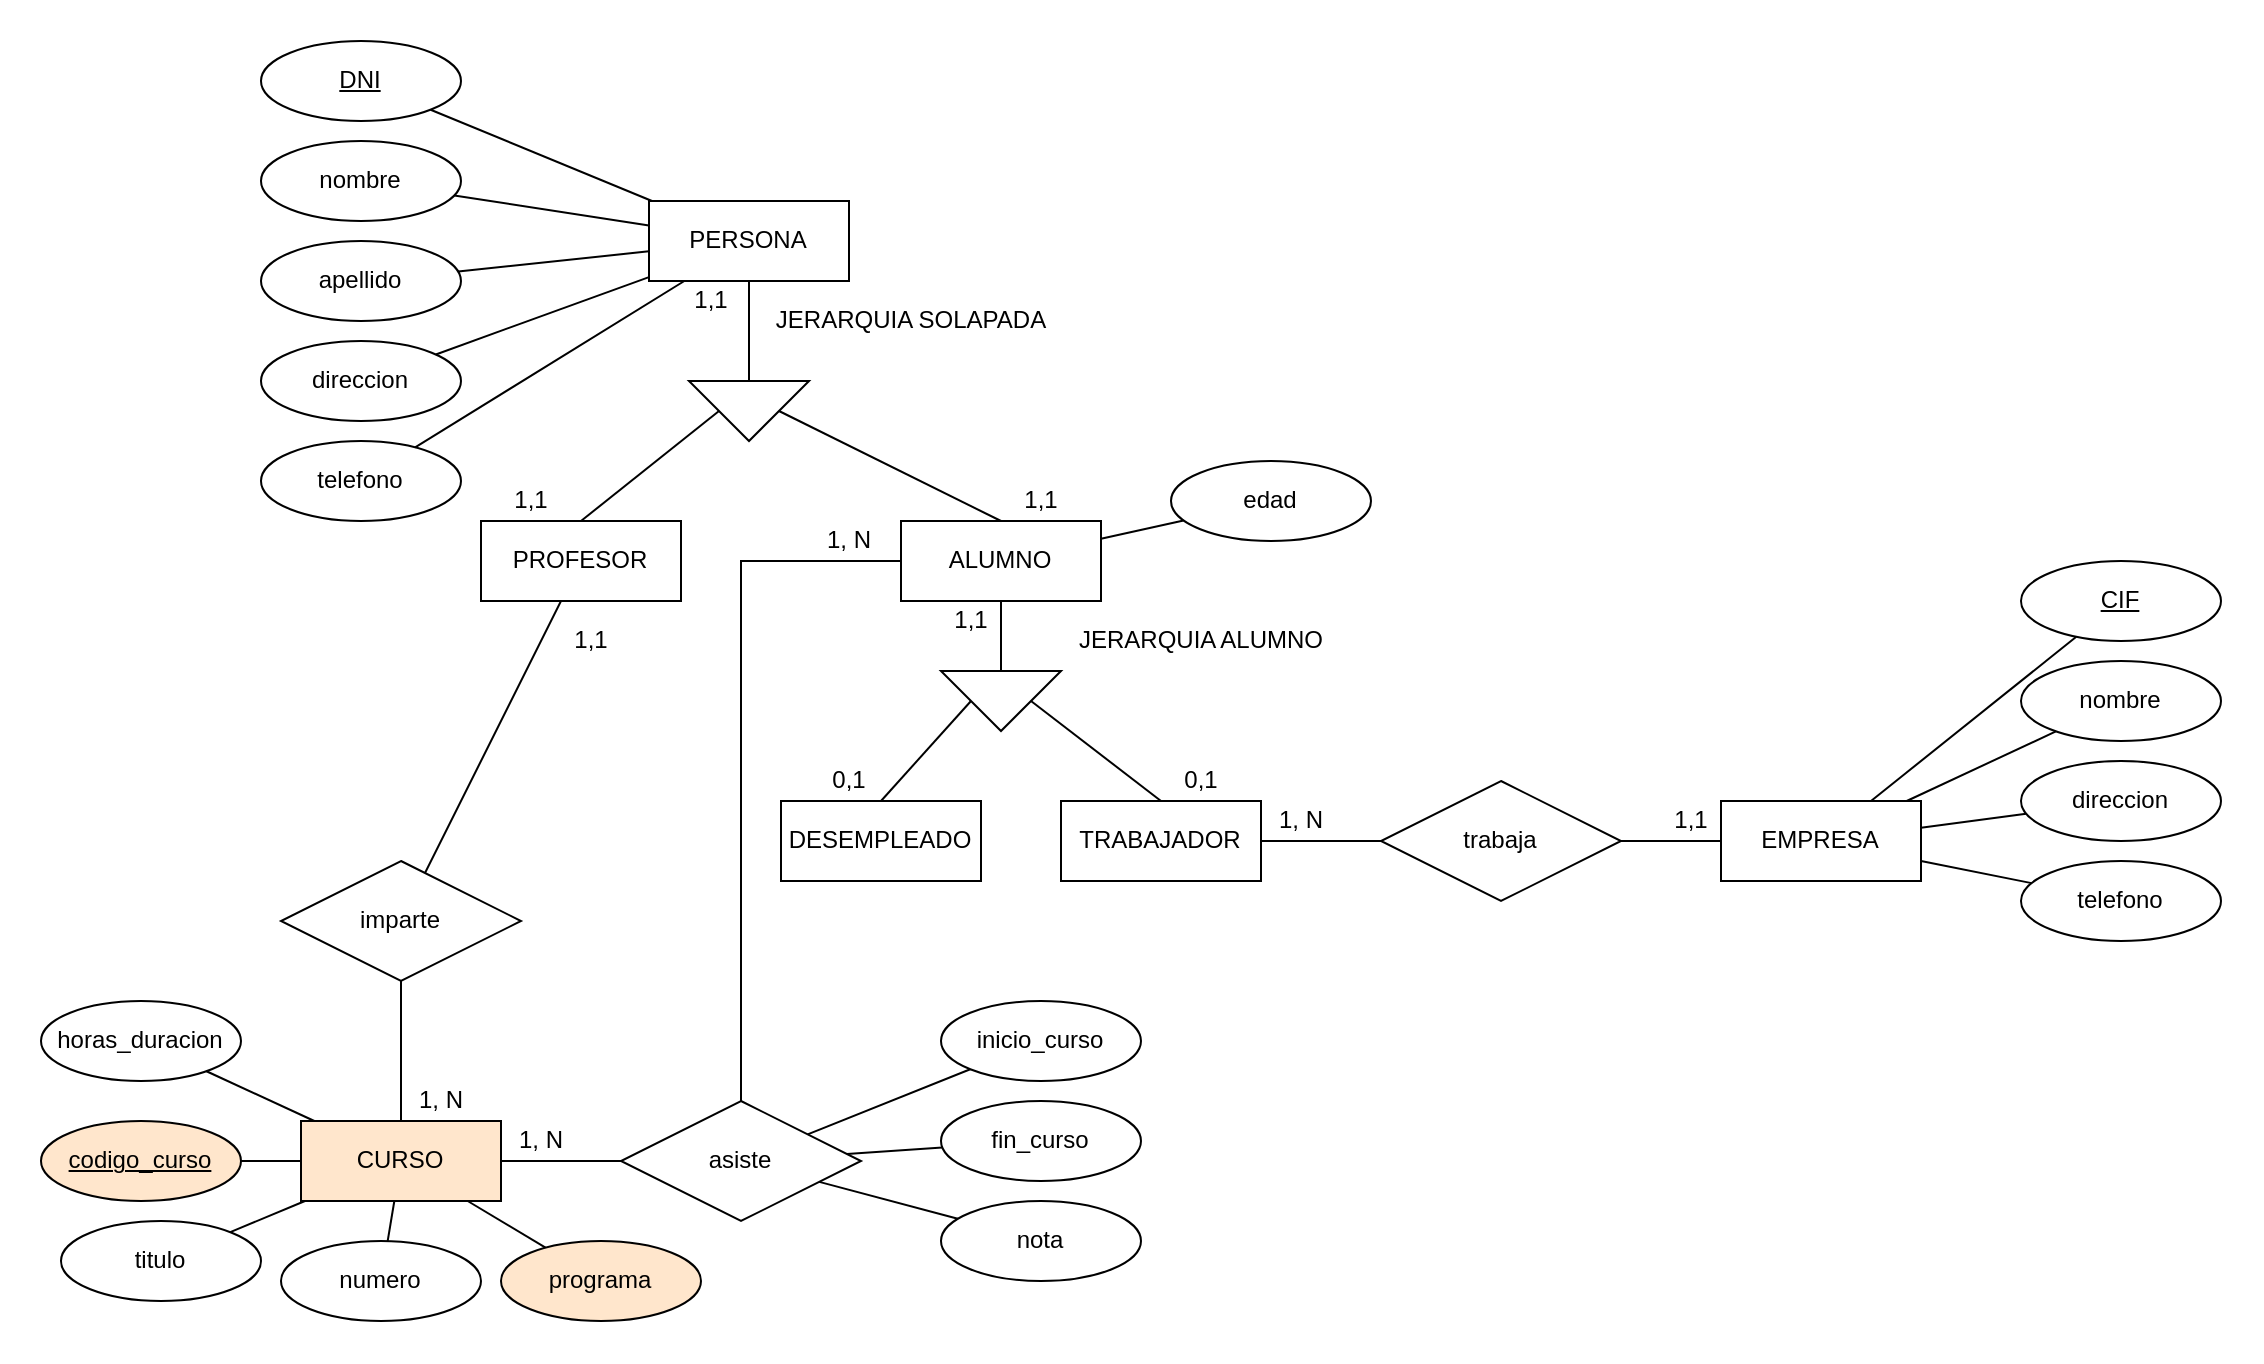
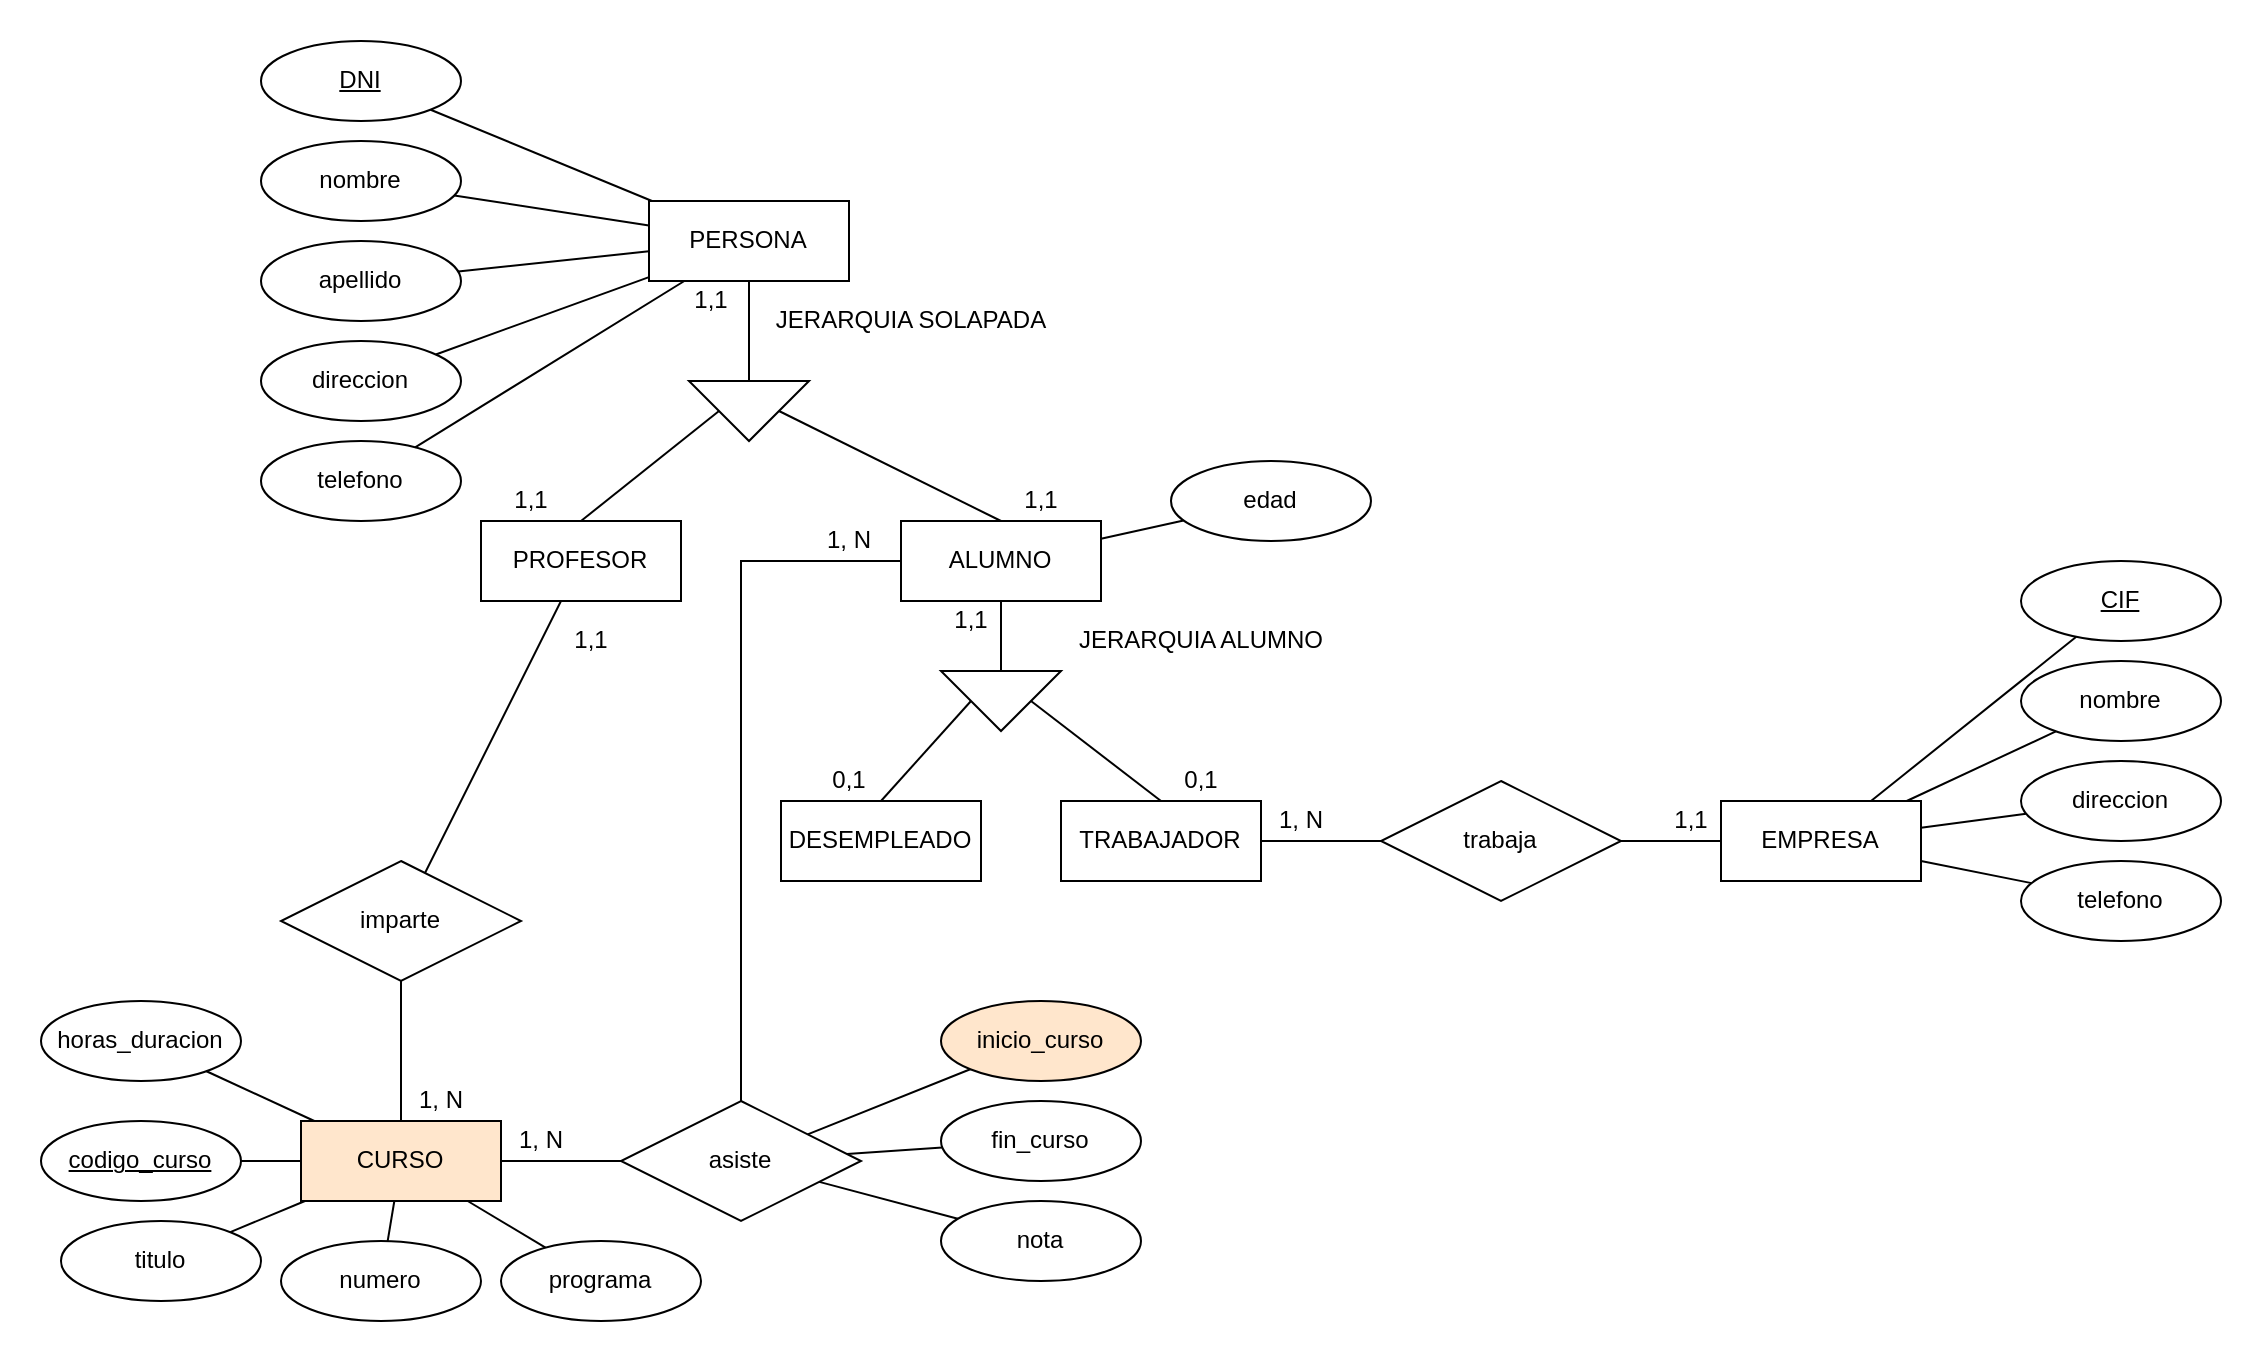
(1041, 1041) -> (1041, 1041)
(141, 1161) -> (141, 1161)
(601, 1281) -> (601, 1281)
